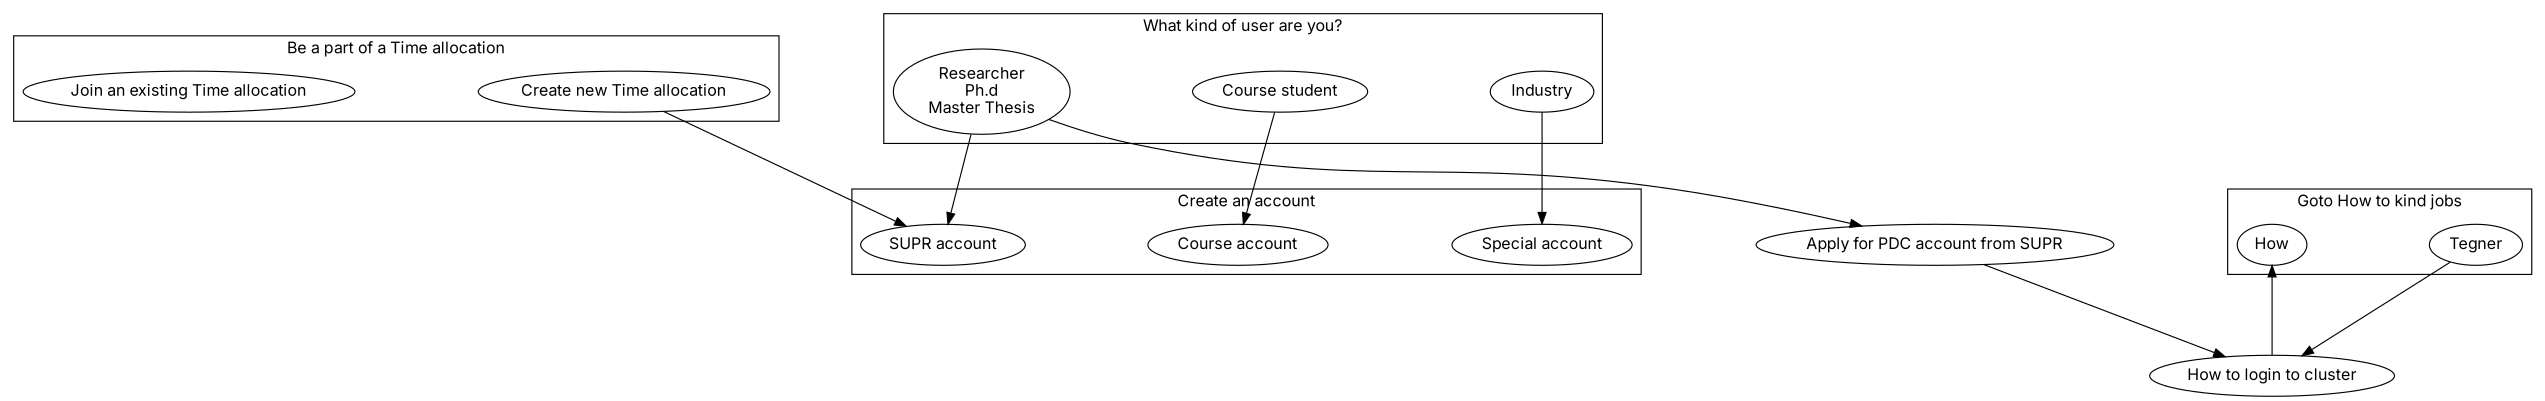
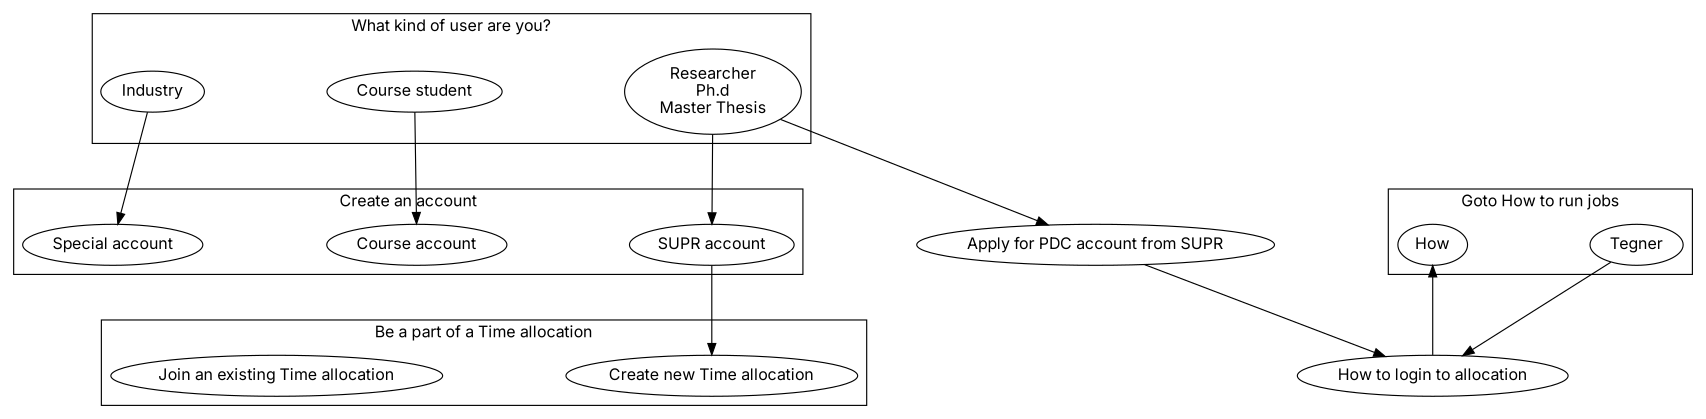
(780, 166) -> (712, 304)
(2380, 202) -> (1540, 202)
(2272, 376) -> (1433, 376)
